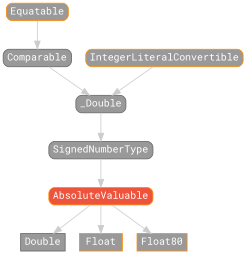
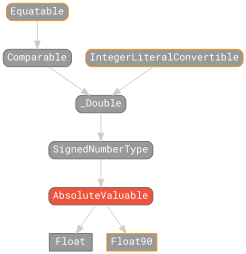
(101, 196) -> (101, 196)
(43, 242) -> none
(101, 242) -> (71, 242)
(162, 242) -> (132, 242)
